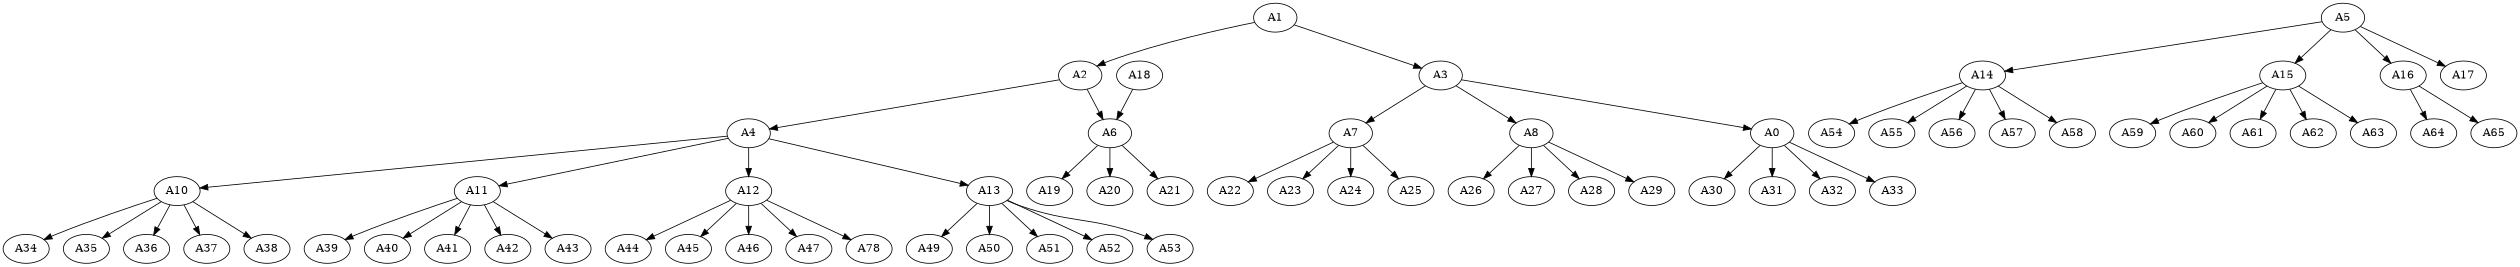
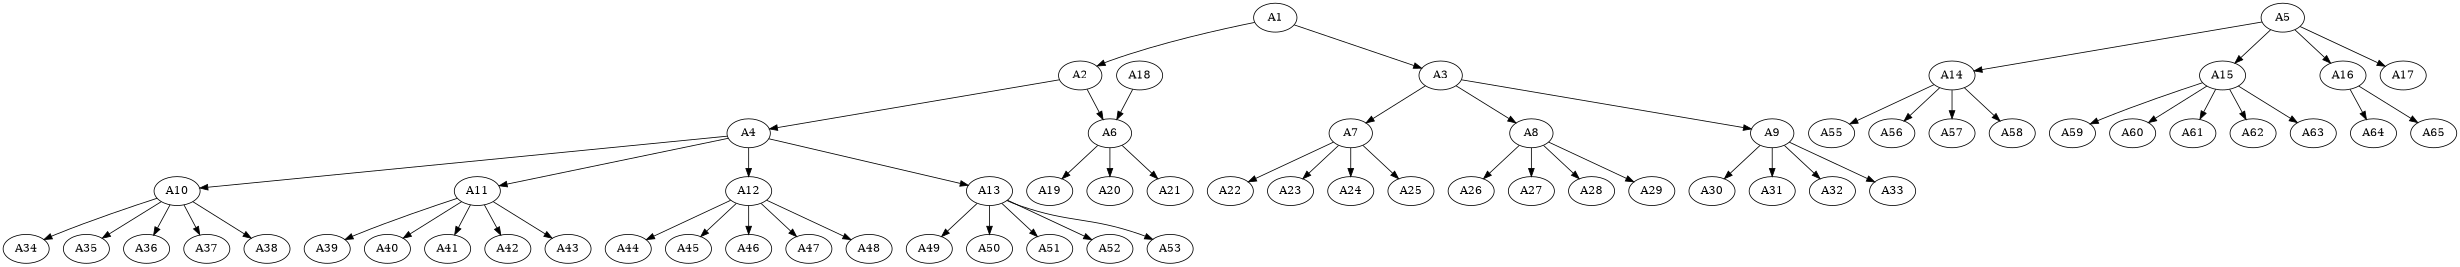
(1772, 133) -> (1772, 133)
(1832, 133) -> none
(869, 249) -> (869, 249)
